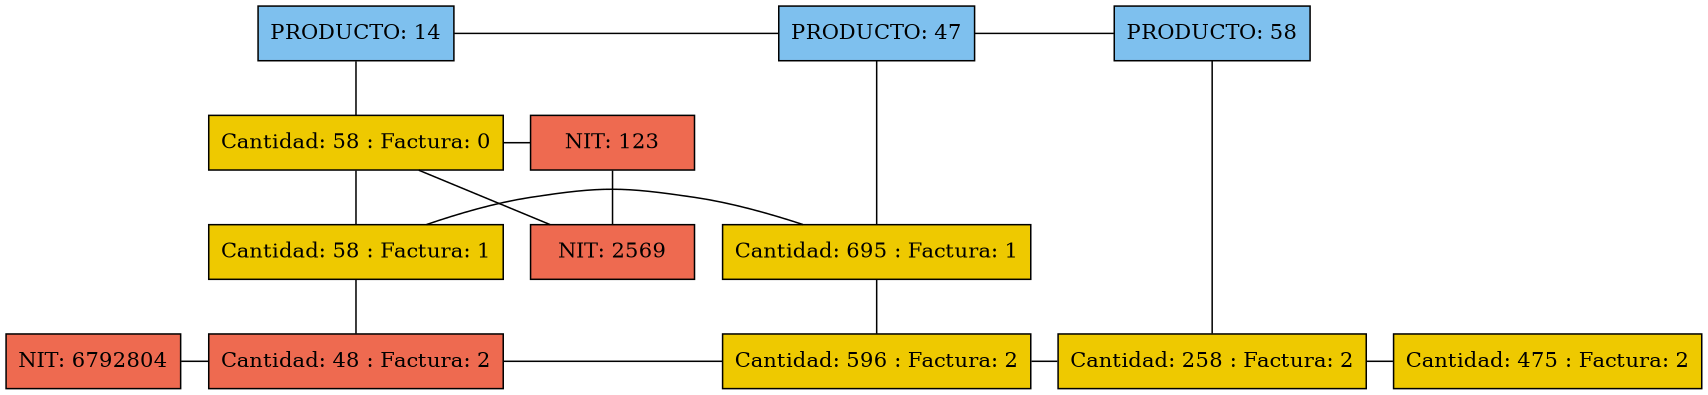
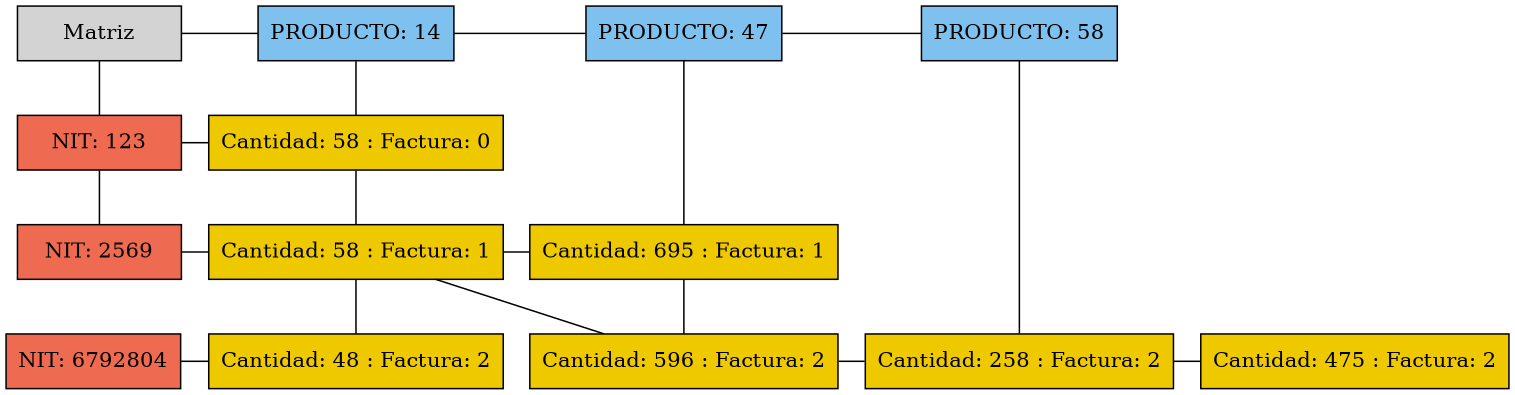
none -> (99, 33)
(484, 197) -> (195, 252)
(356, 361) -> (356, 361)
(613, 361) -> (520, 307)
